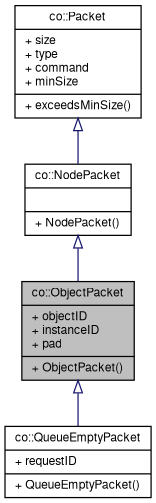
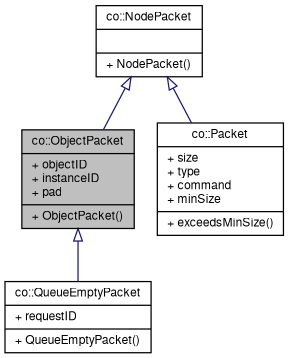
(78, 147) -> (182, 106)
